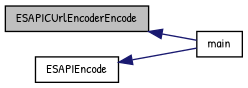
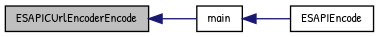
(164, 54) -> (273, 19)
